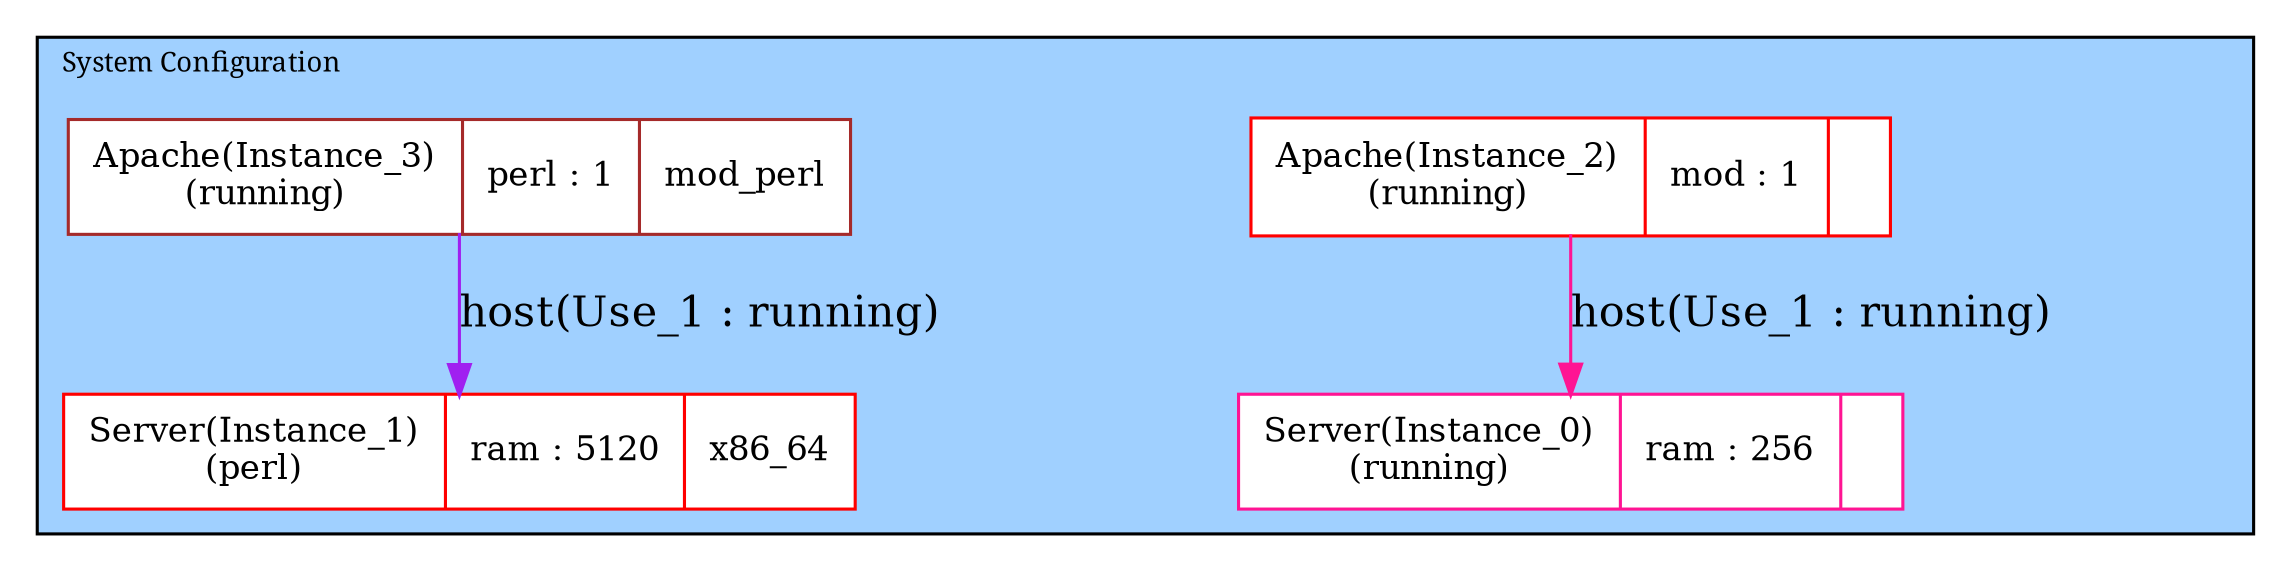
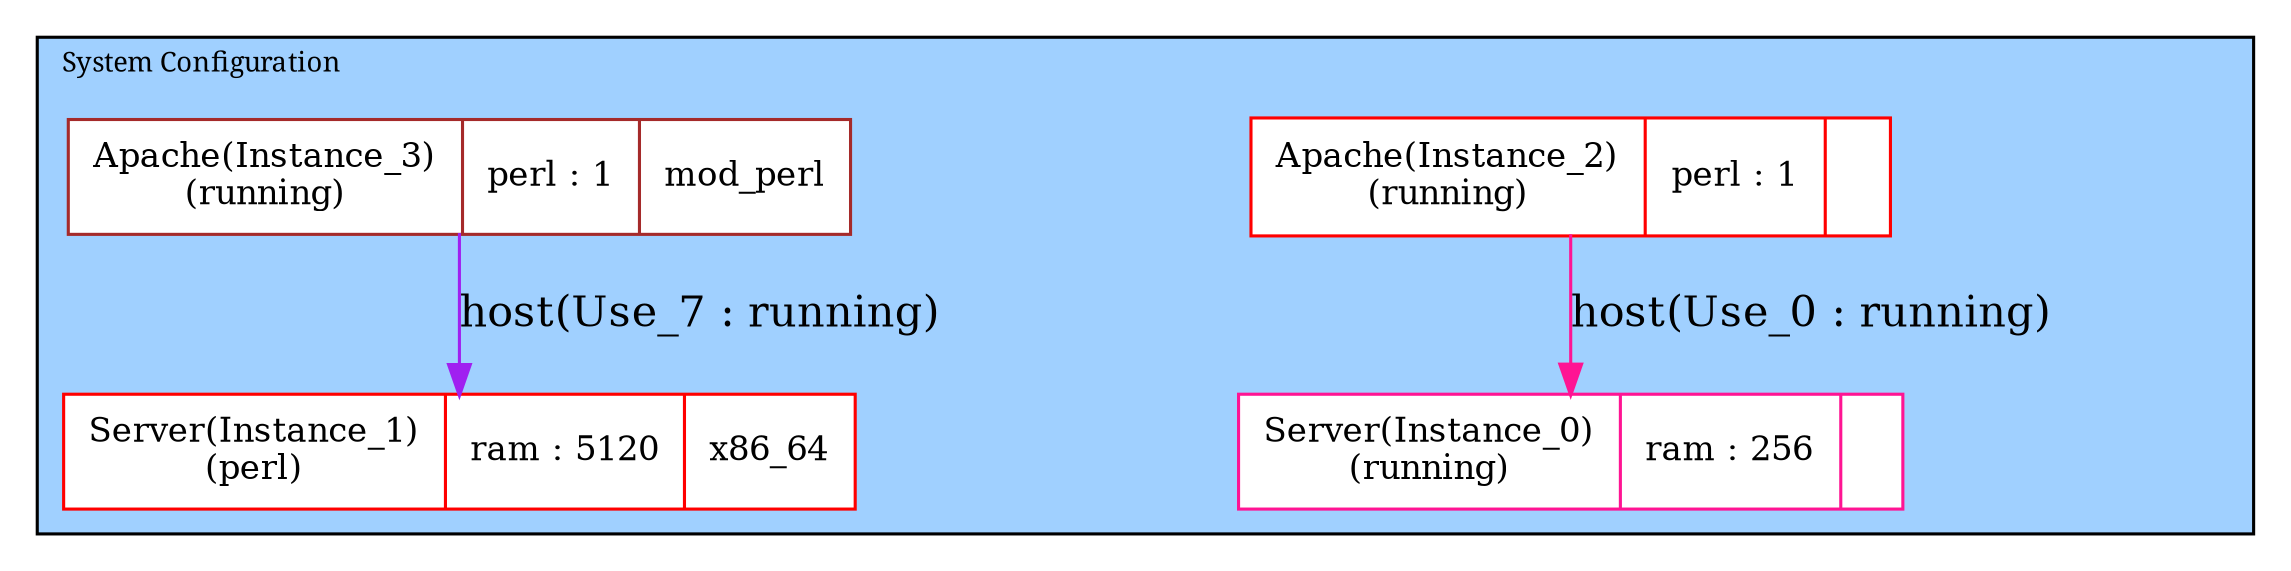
(1737, 175) -> (1735, 175)
(700, 315) -> (700, 315)
(1811, 315) -> (1811, 315)
